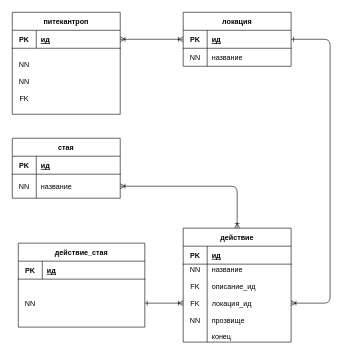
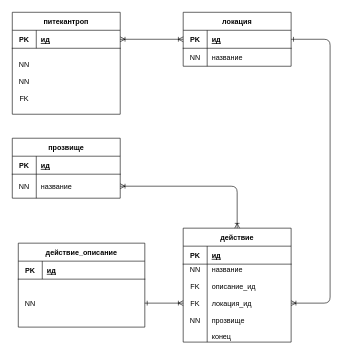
(66, 148) -> (66, 148)
(81, 253) -> (81, 253)
